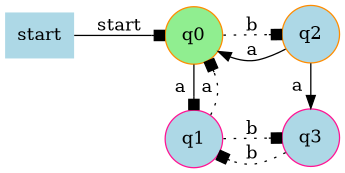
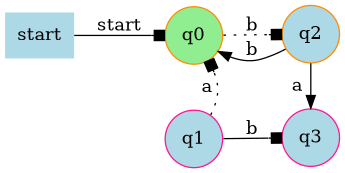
(252, 50) -> (252, 50)
(194, 81) -> none
(246, 138) -> (246, 138)
(259, 163) -> none
